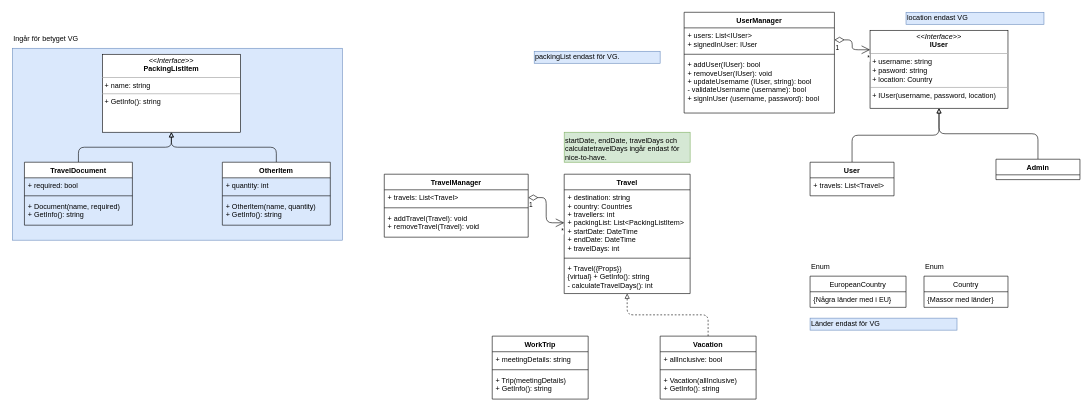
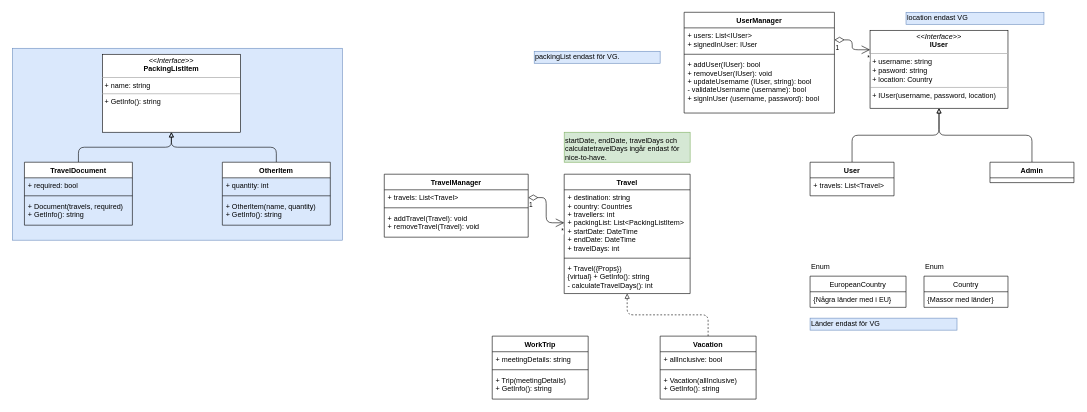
(60, 39) -> none
(1038, 170) -> (1032, 173)
(76, 206) -> (81, 206)
